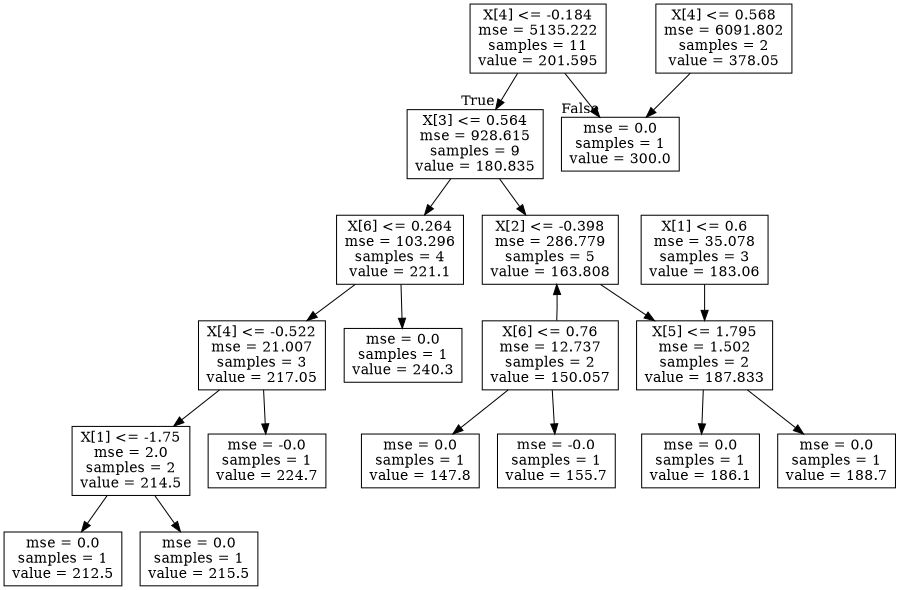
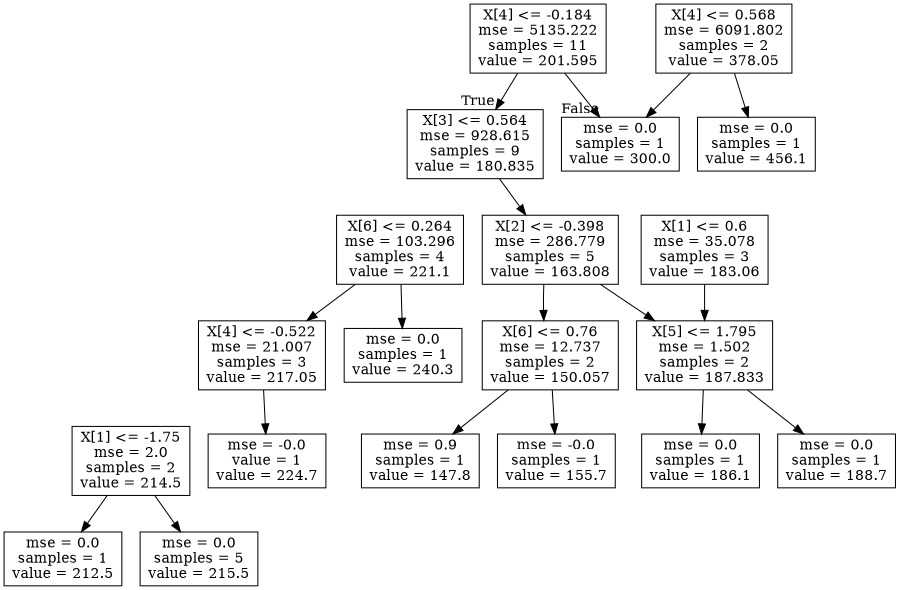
none -> (756, 144)
(441, 193) -> none
(557, 308) -> (543, 297)
(201, 405) -> none
(267, 461) -> (267, 461)
(420, 461) -> (420, 461)
(199, 559) -> (199, 559)
